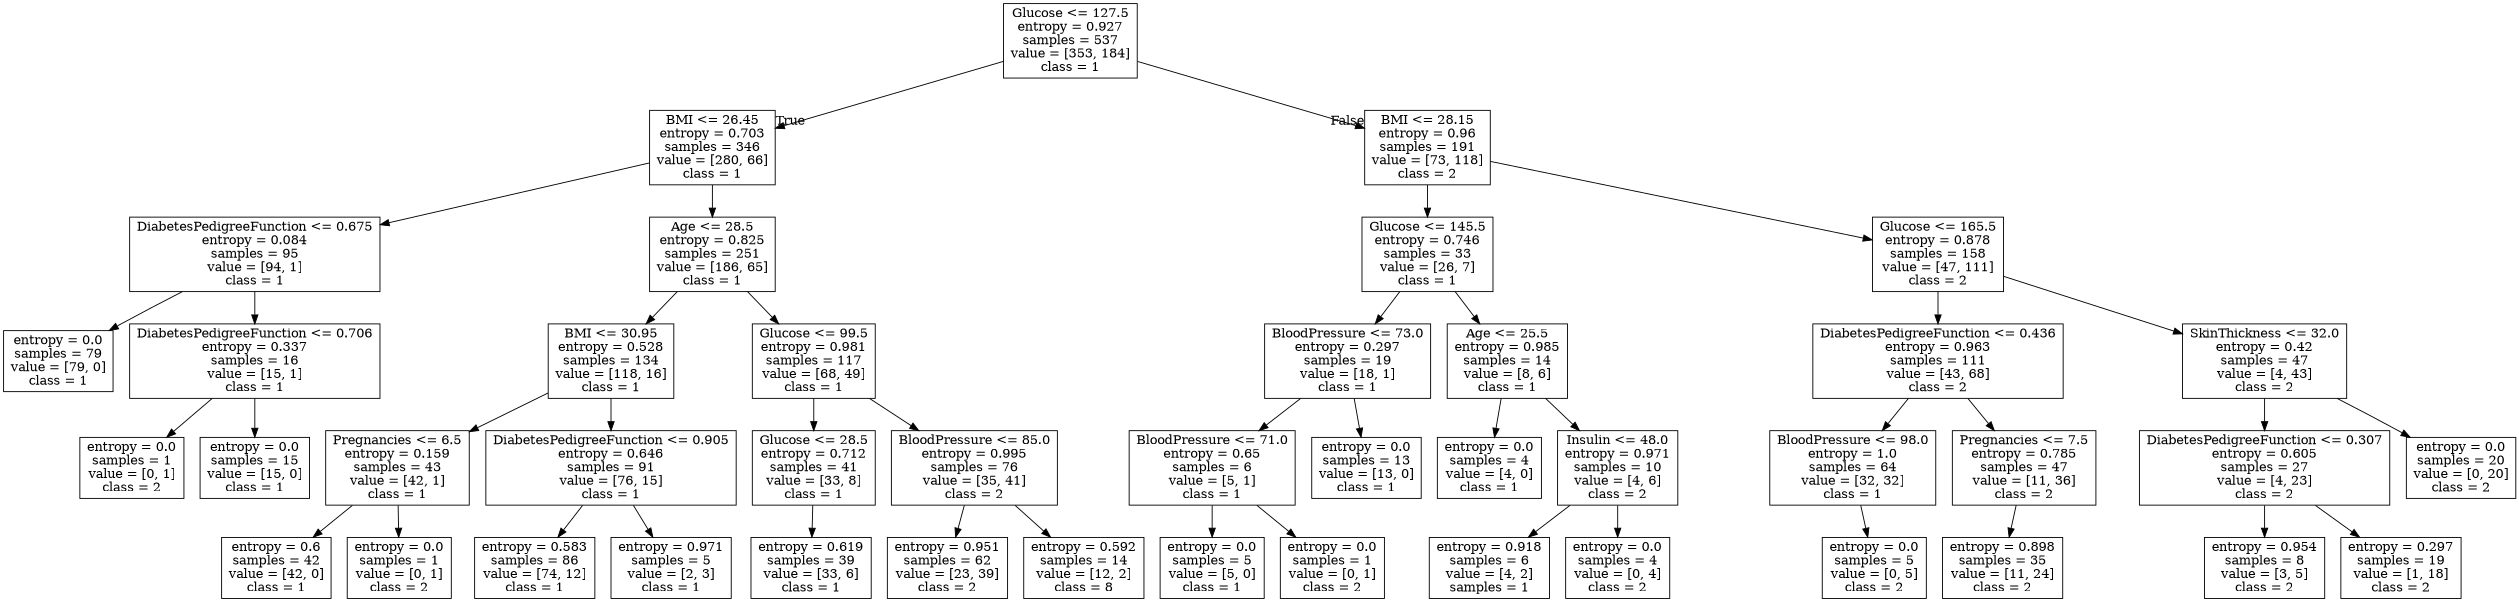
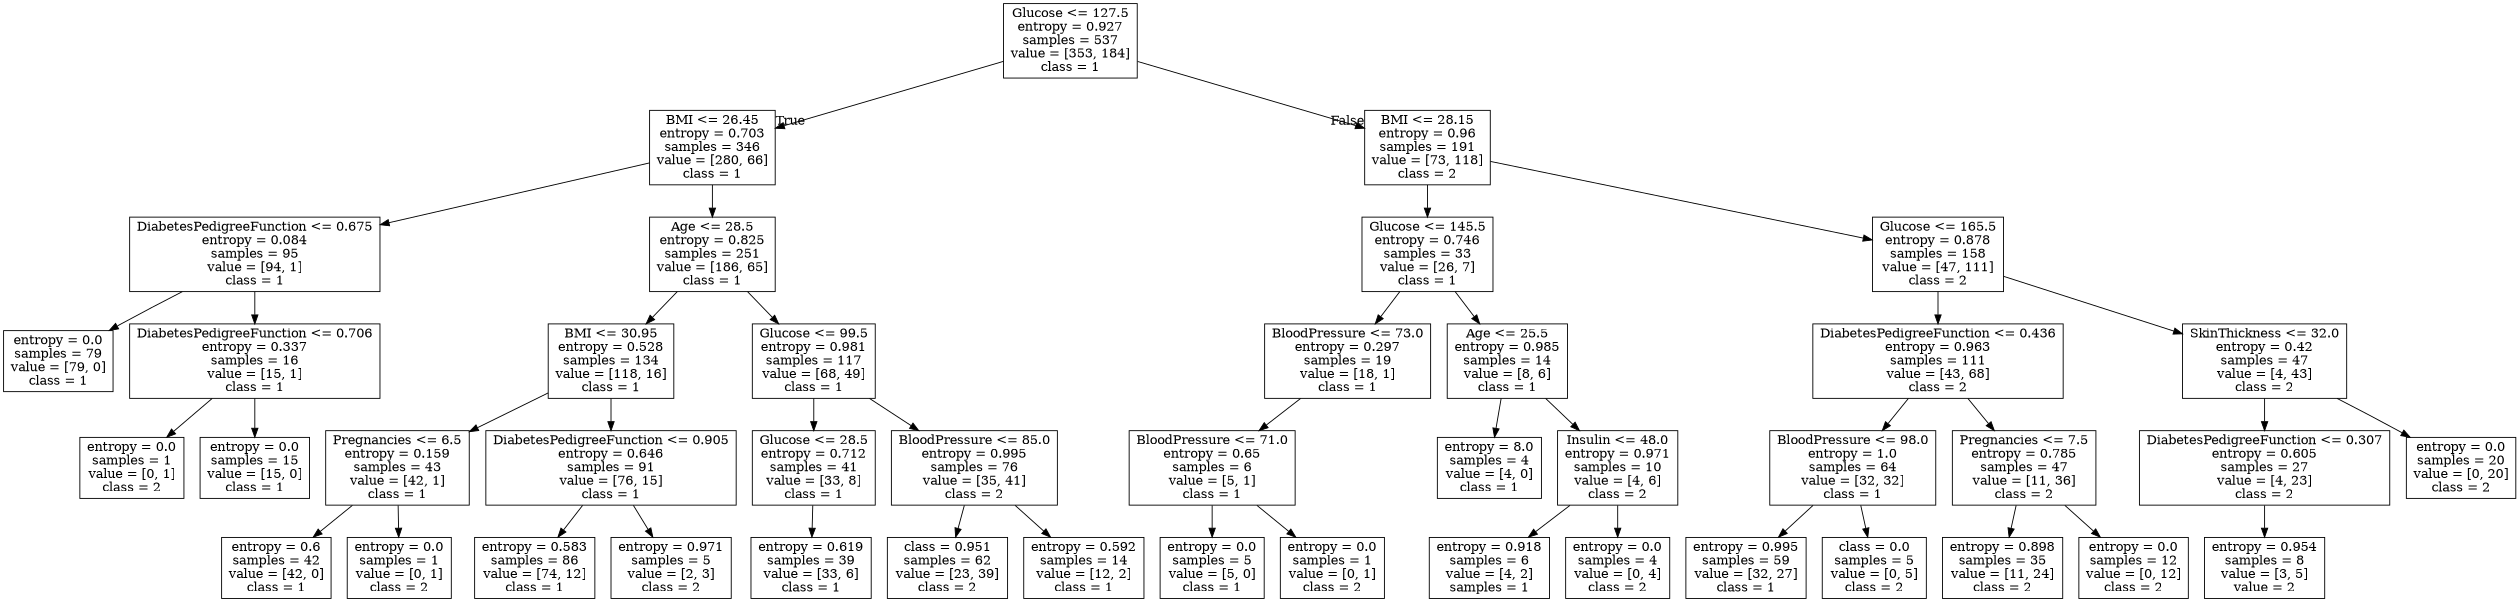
(1366, 468) -> none
(1489, 468) -> (1489, 468)
(671, 568) -> (671, 568)
(947, 568) -> (947, 568)
(1084, 568) -> (1084, 568)
none -> (1746, 568)
(1874, 568) -> (1874, 568)
none -> (2134, 568)
(2265, 568) -> (2265, 568)
(2401, 568) -> none
